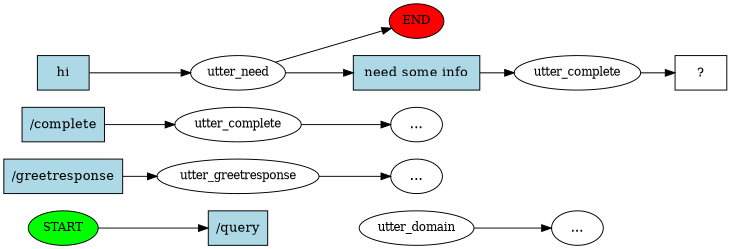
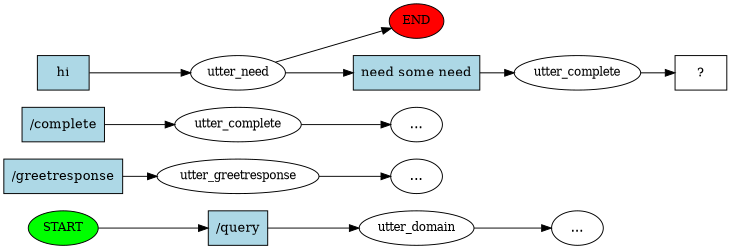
(417, 73) -> (417, 73)
none -> (308, 228)
